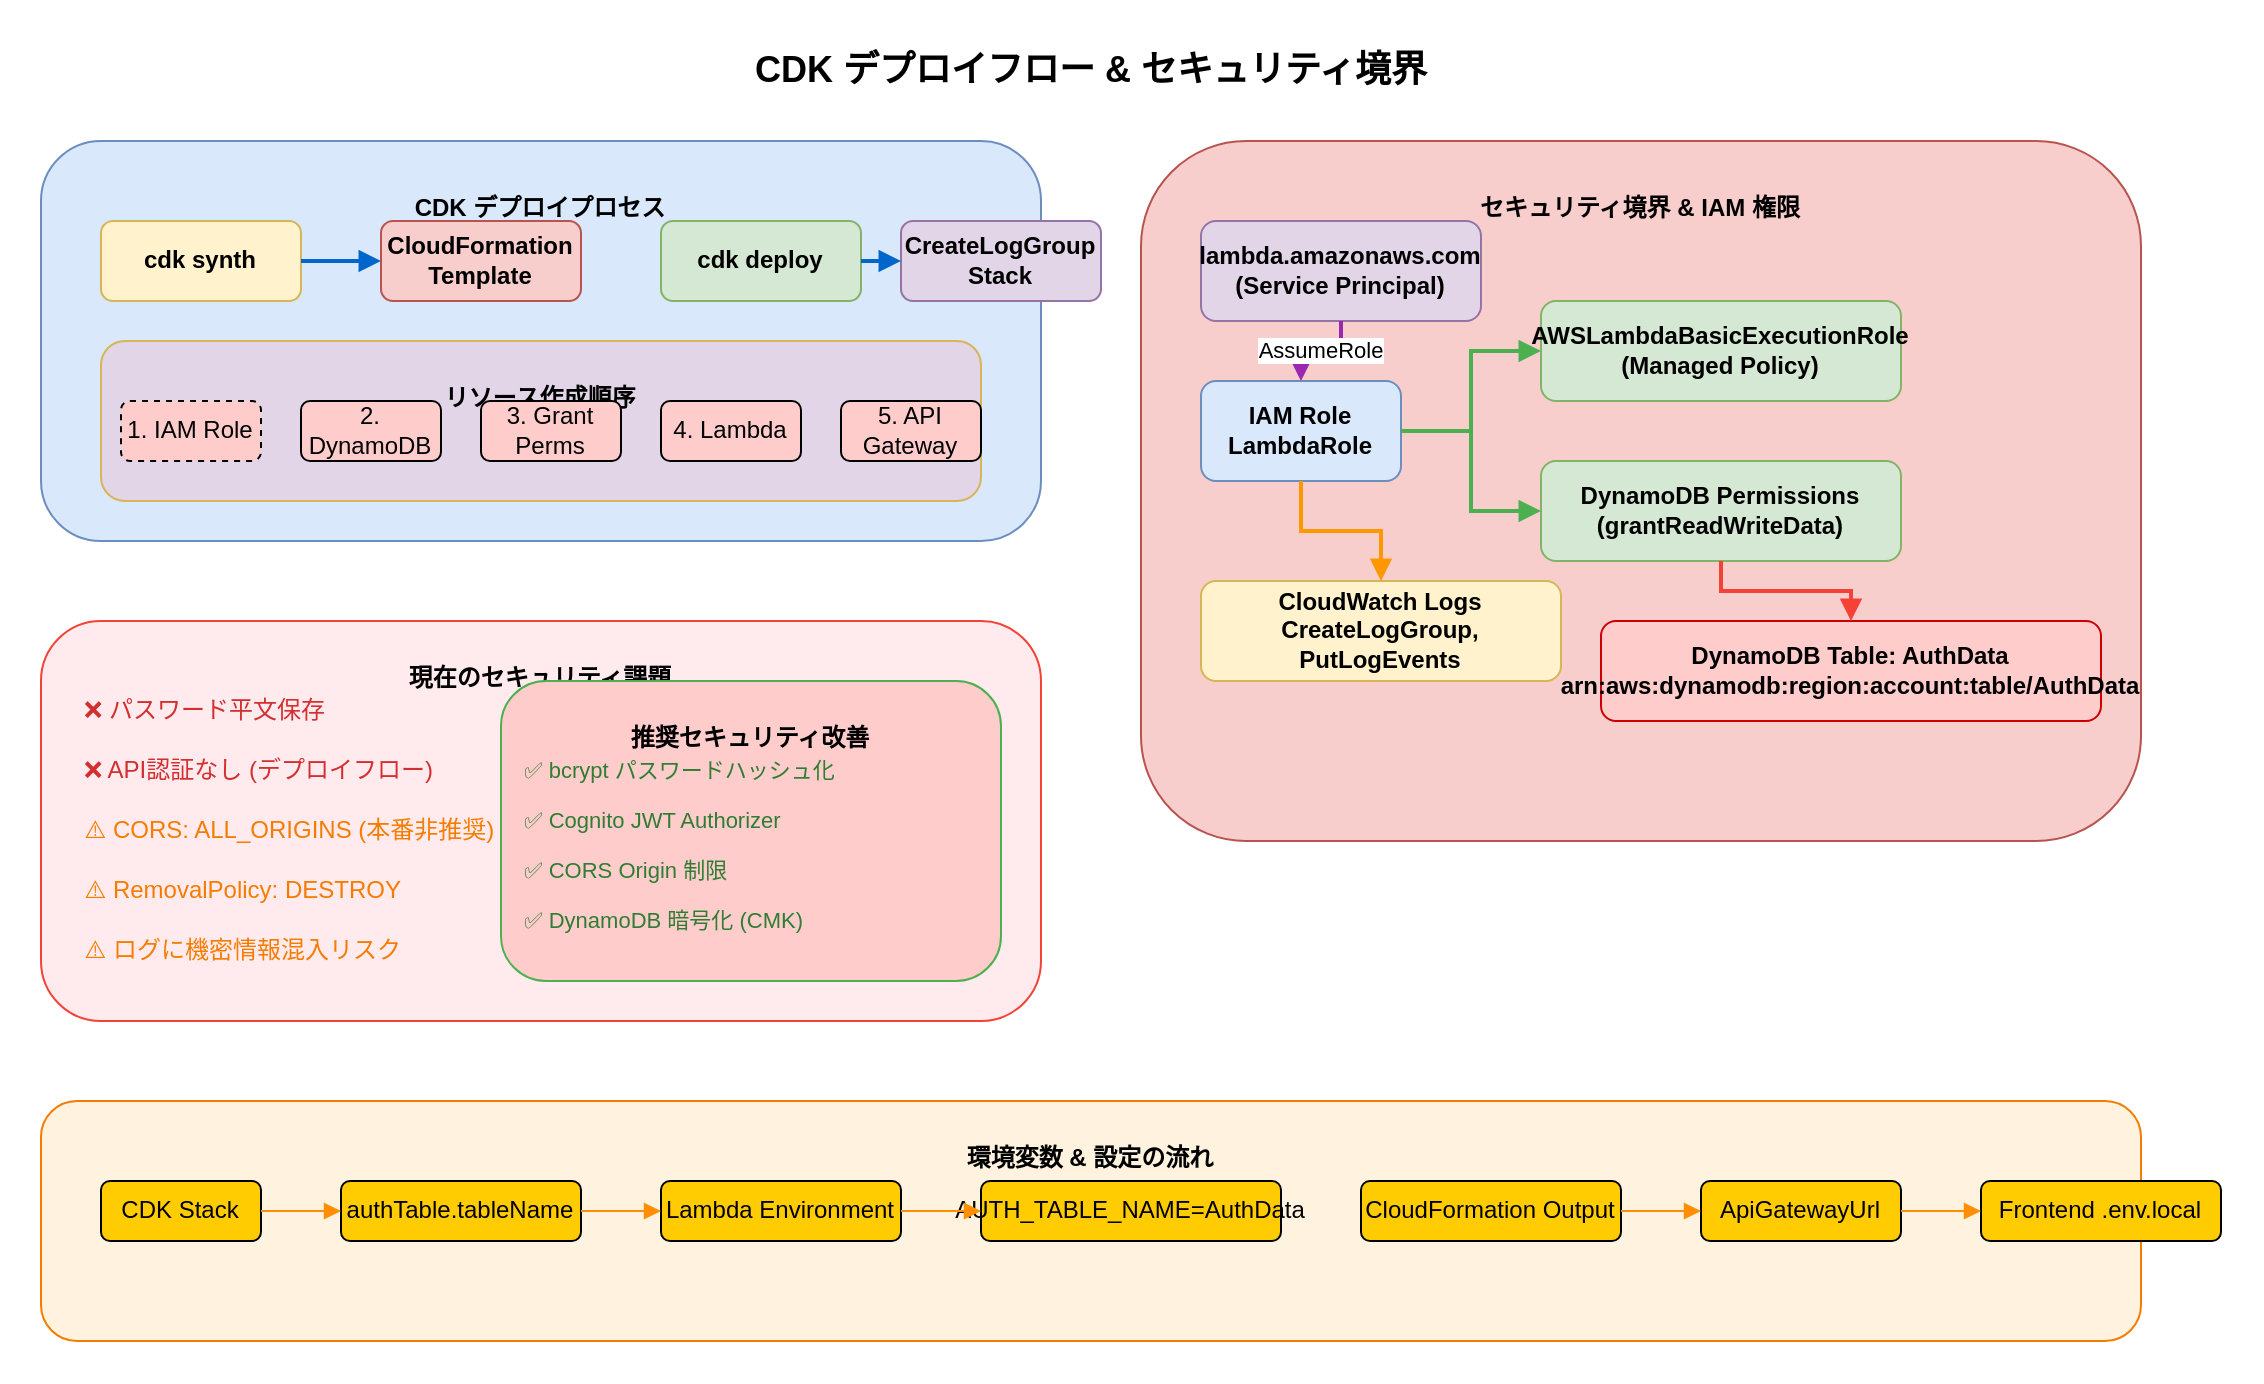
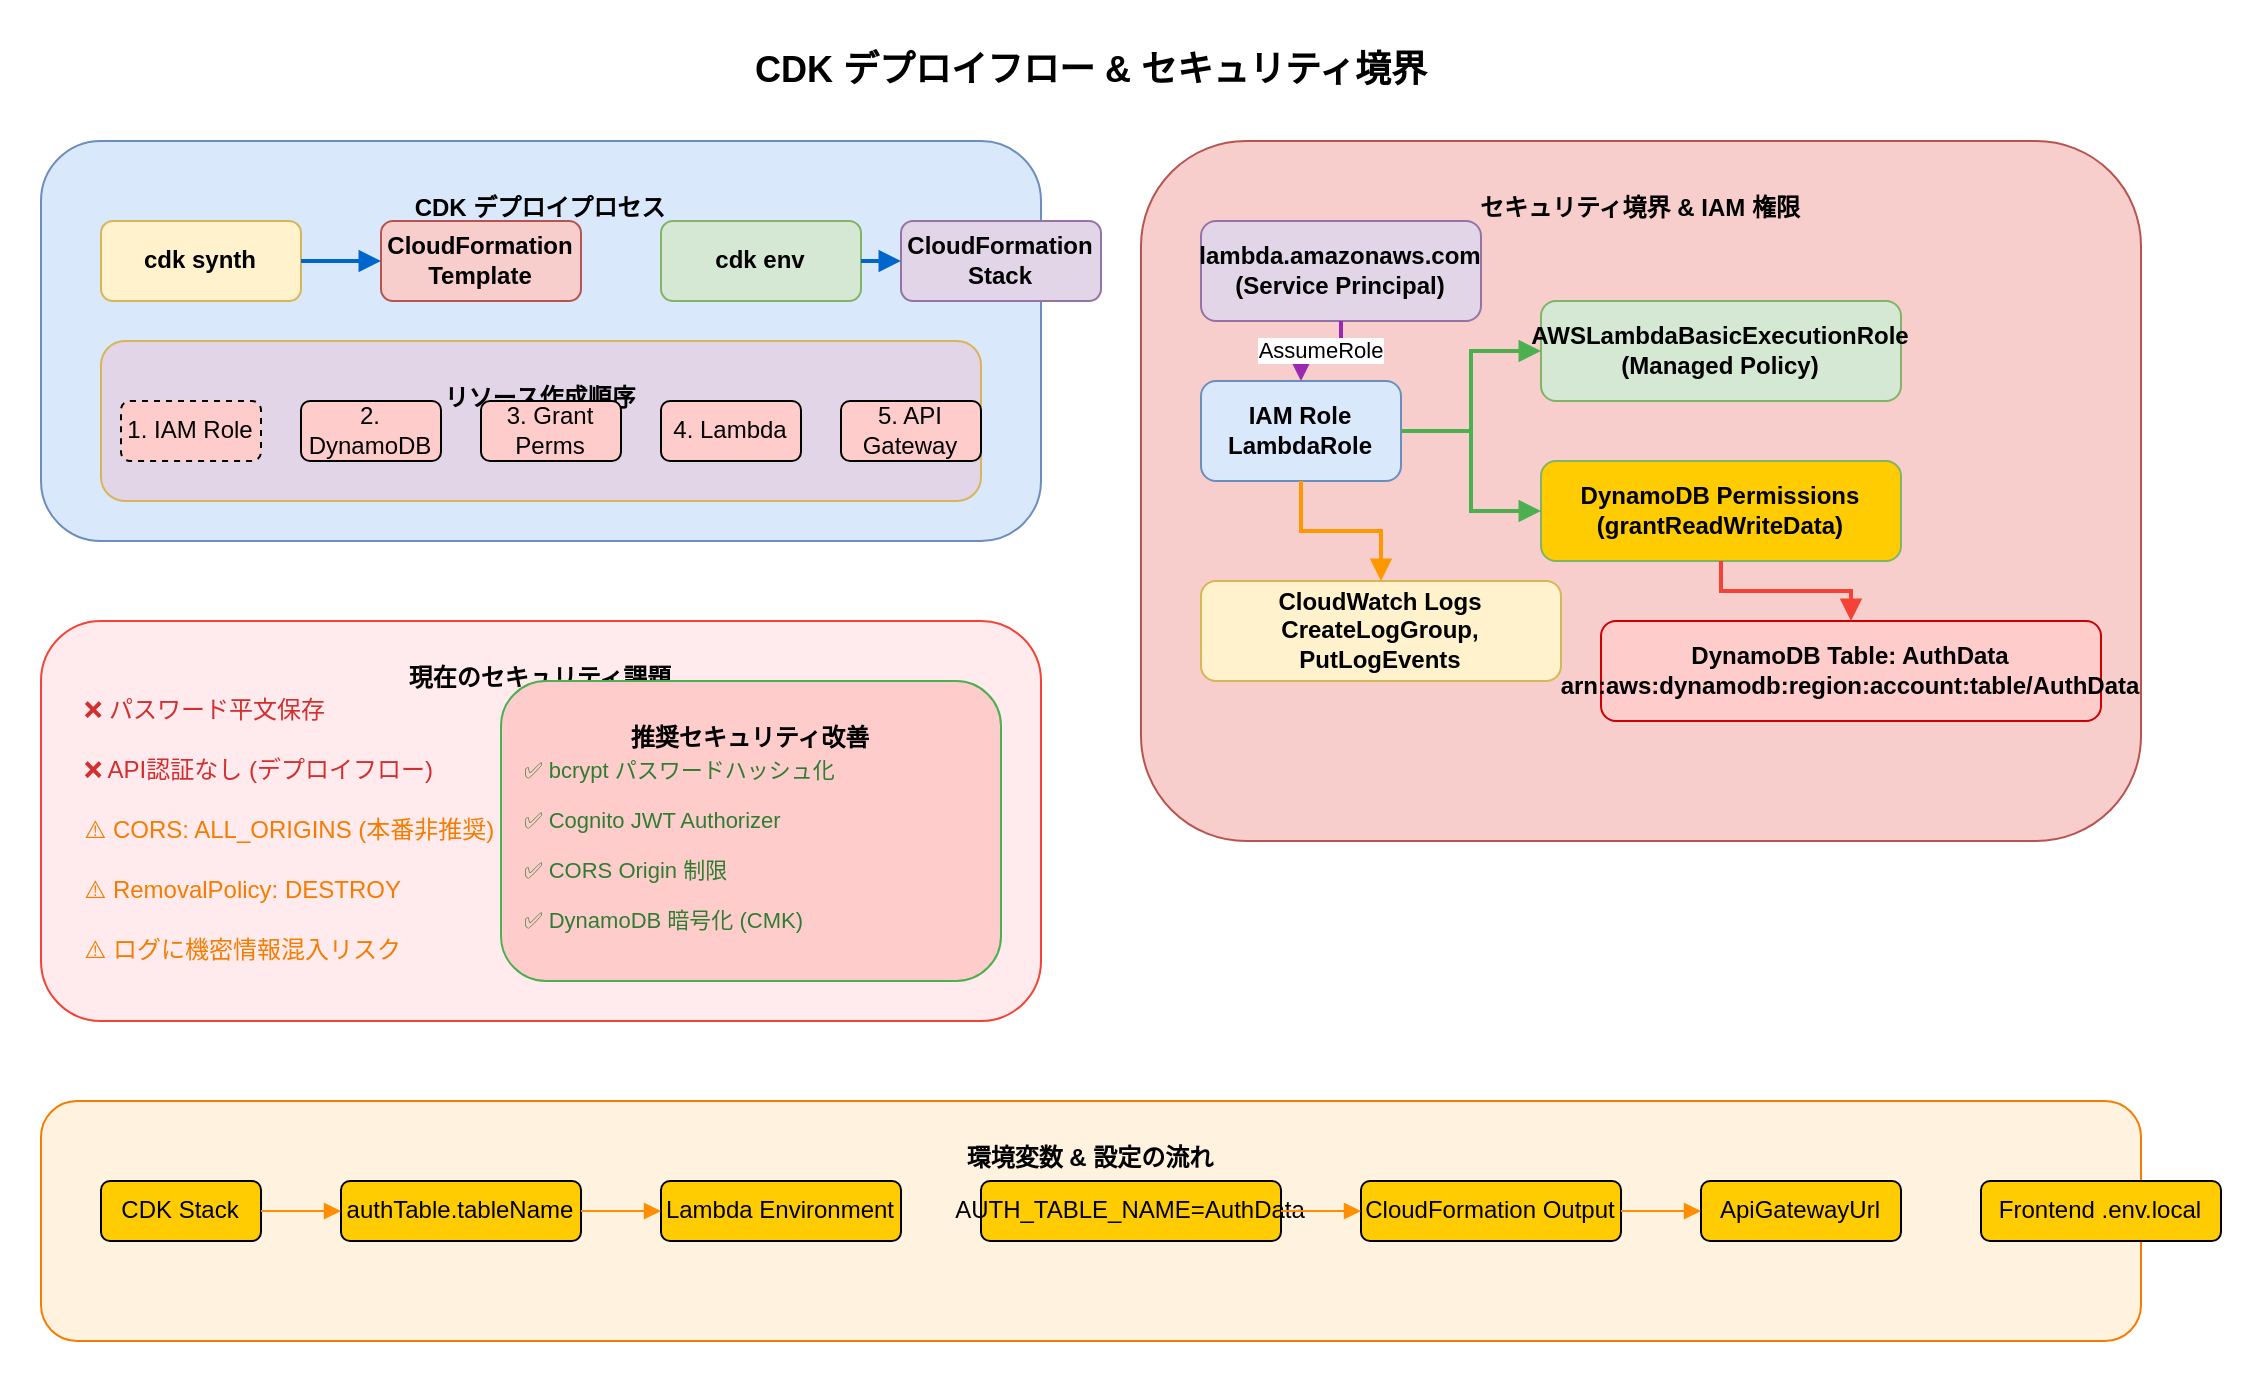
(761, 261) -> (761, 261)
(1001, 261) -> (1001, 261)
(1721, 511) -> (1721, 511)
(932, 1211) -> none
none -> (1312, 1211)
(1932, 1211) -> none
